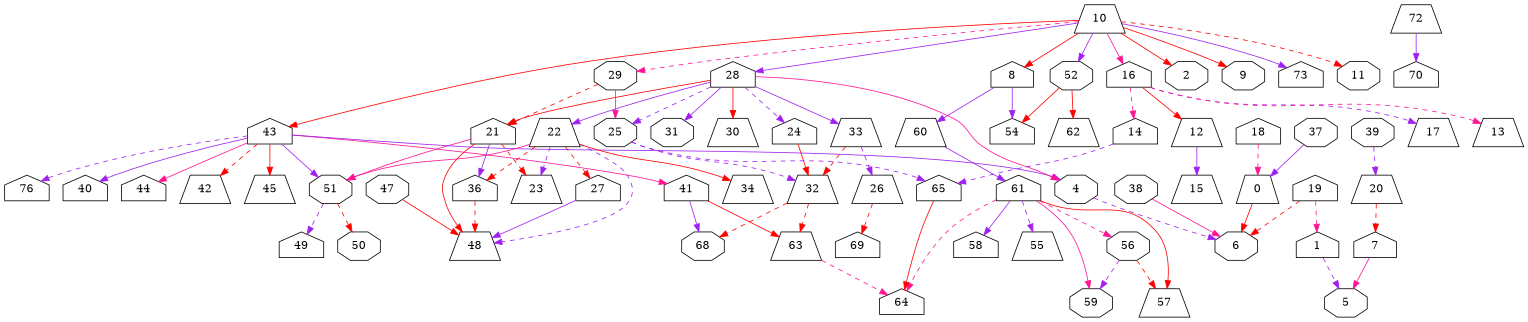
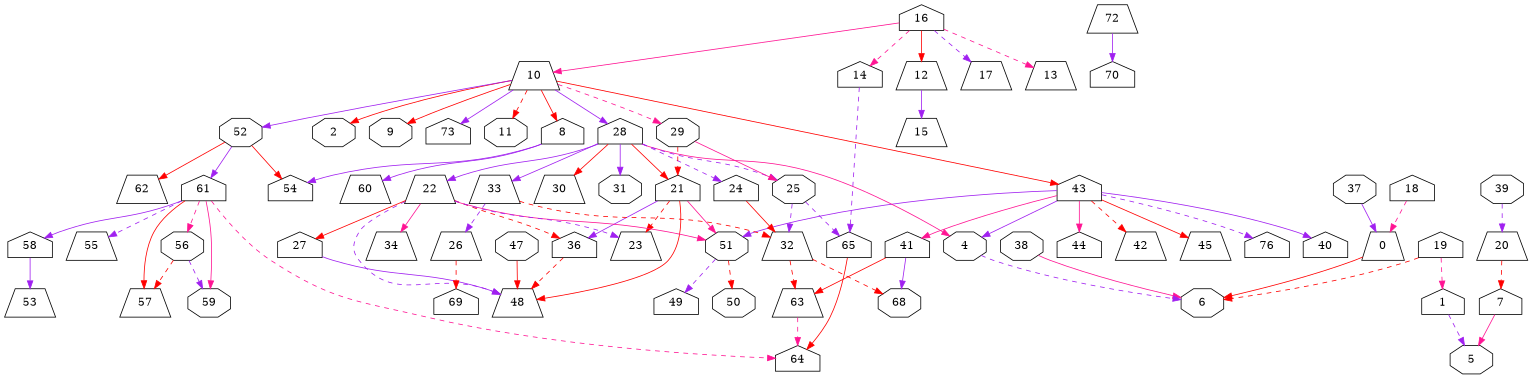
(1113, 45) -> (730, 47)
(963, 157) -> (223, 159)
(575, 160) -> (364, 218)
(651, 161) -> (413, 215)
none -> (30, 303)
